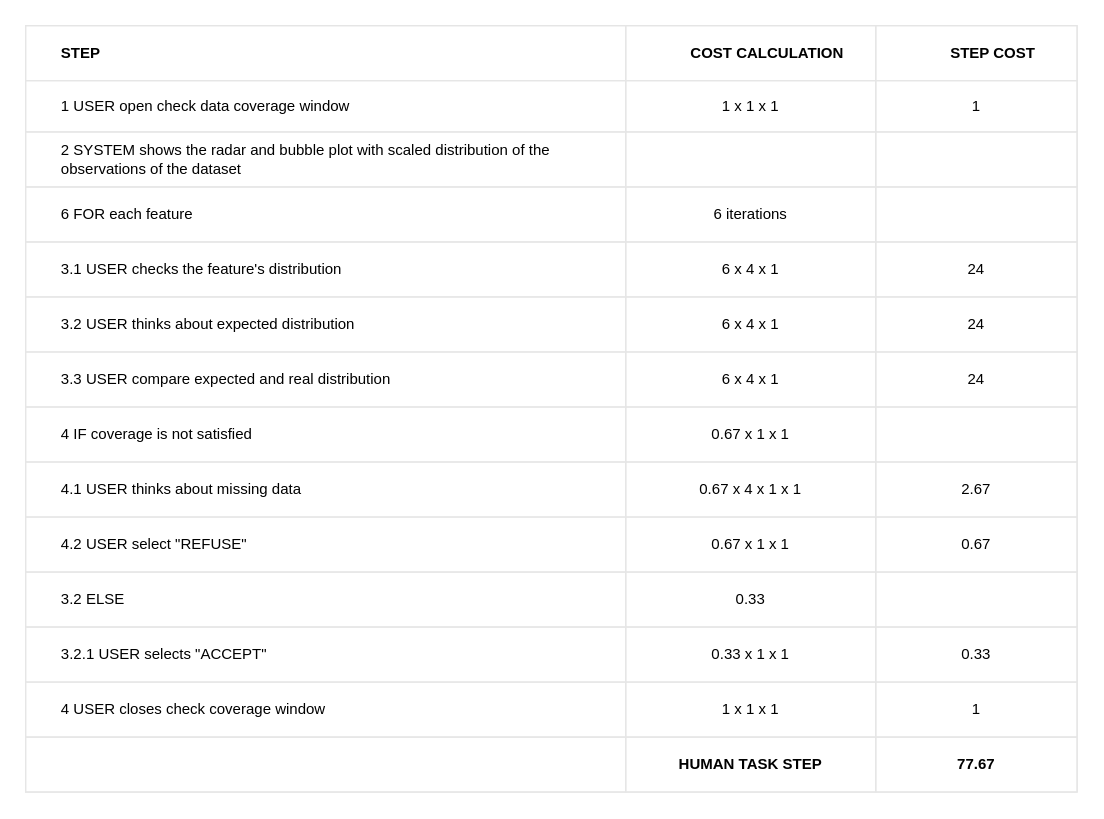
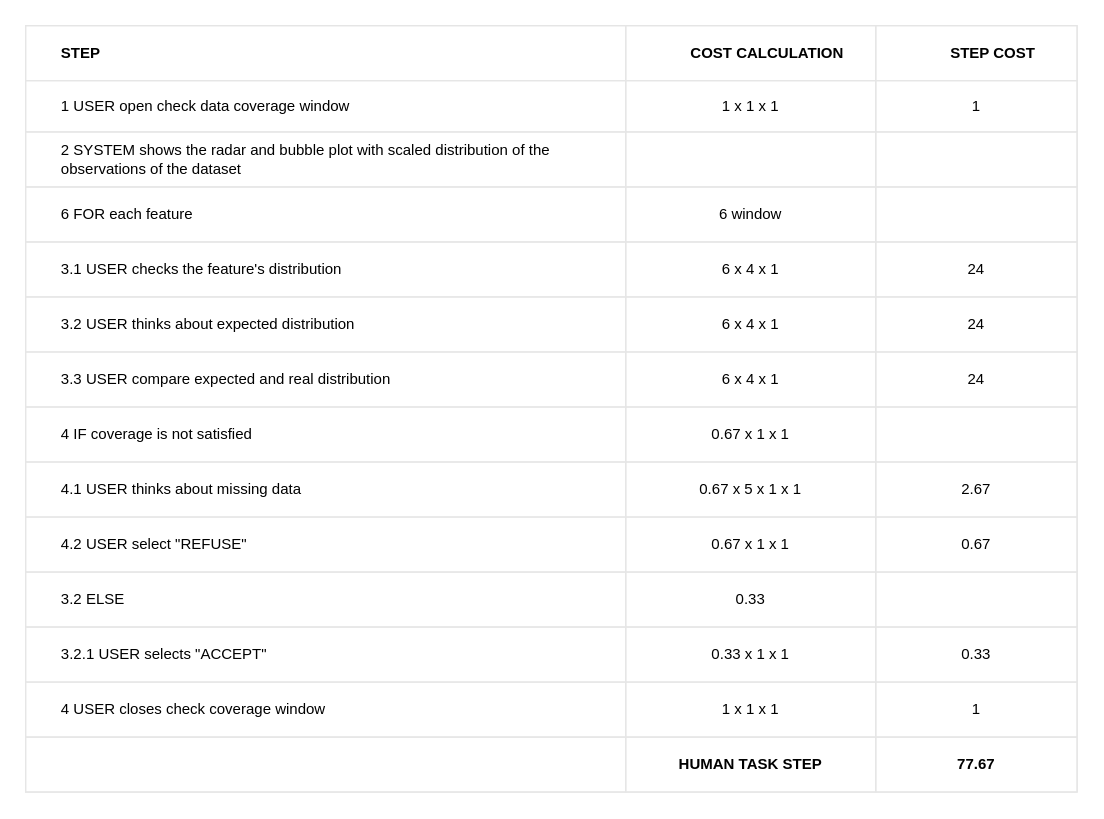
(751, 214) -> (751, 214)
(751, 489) -> (751, 489)
